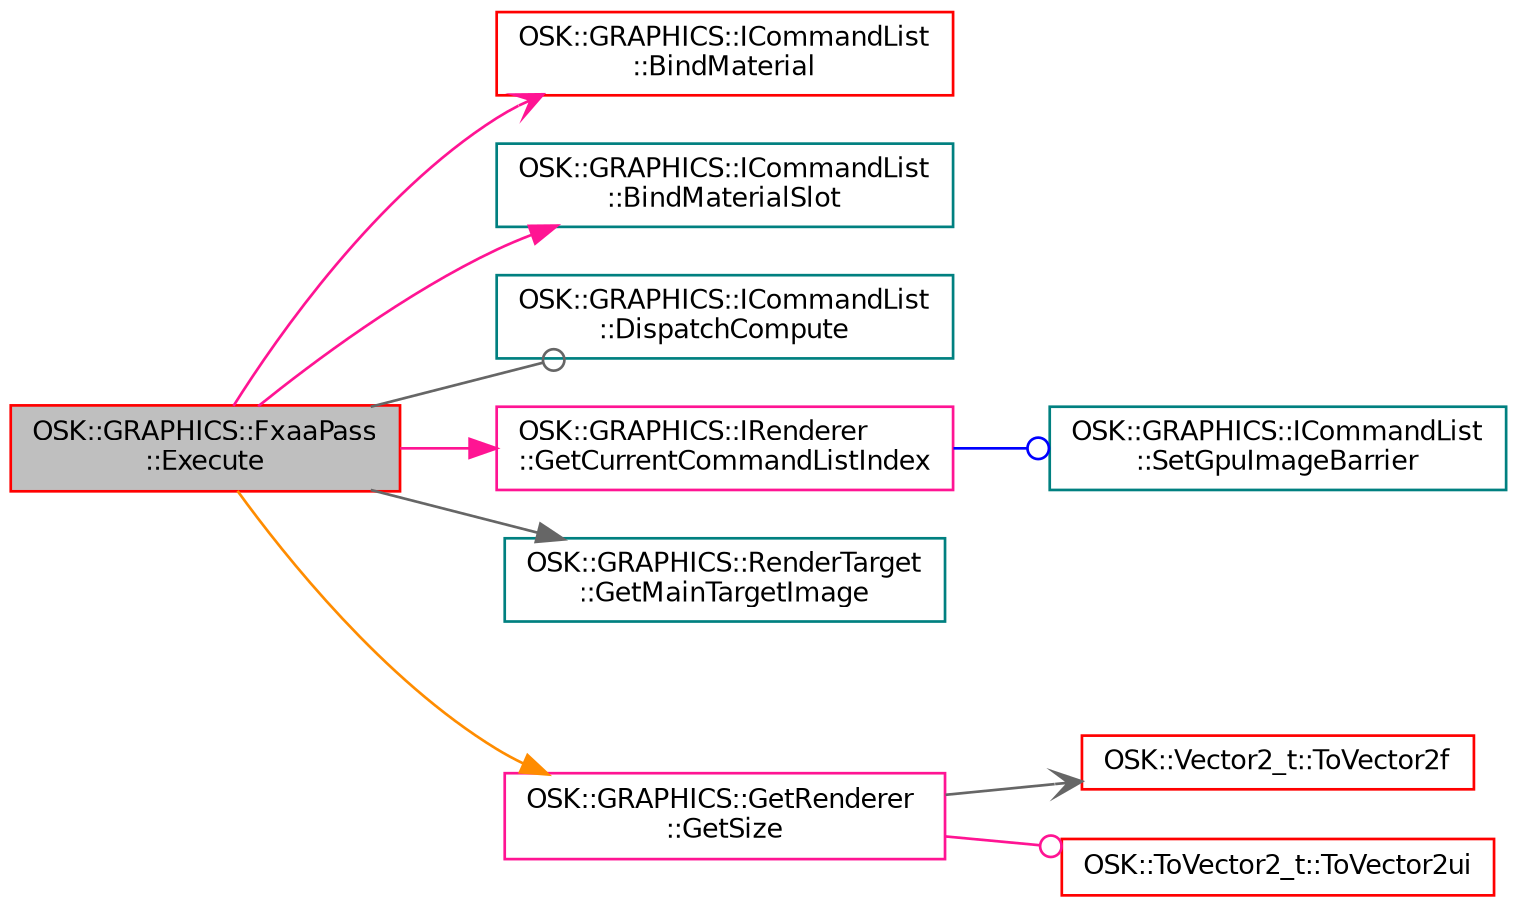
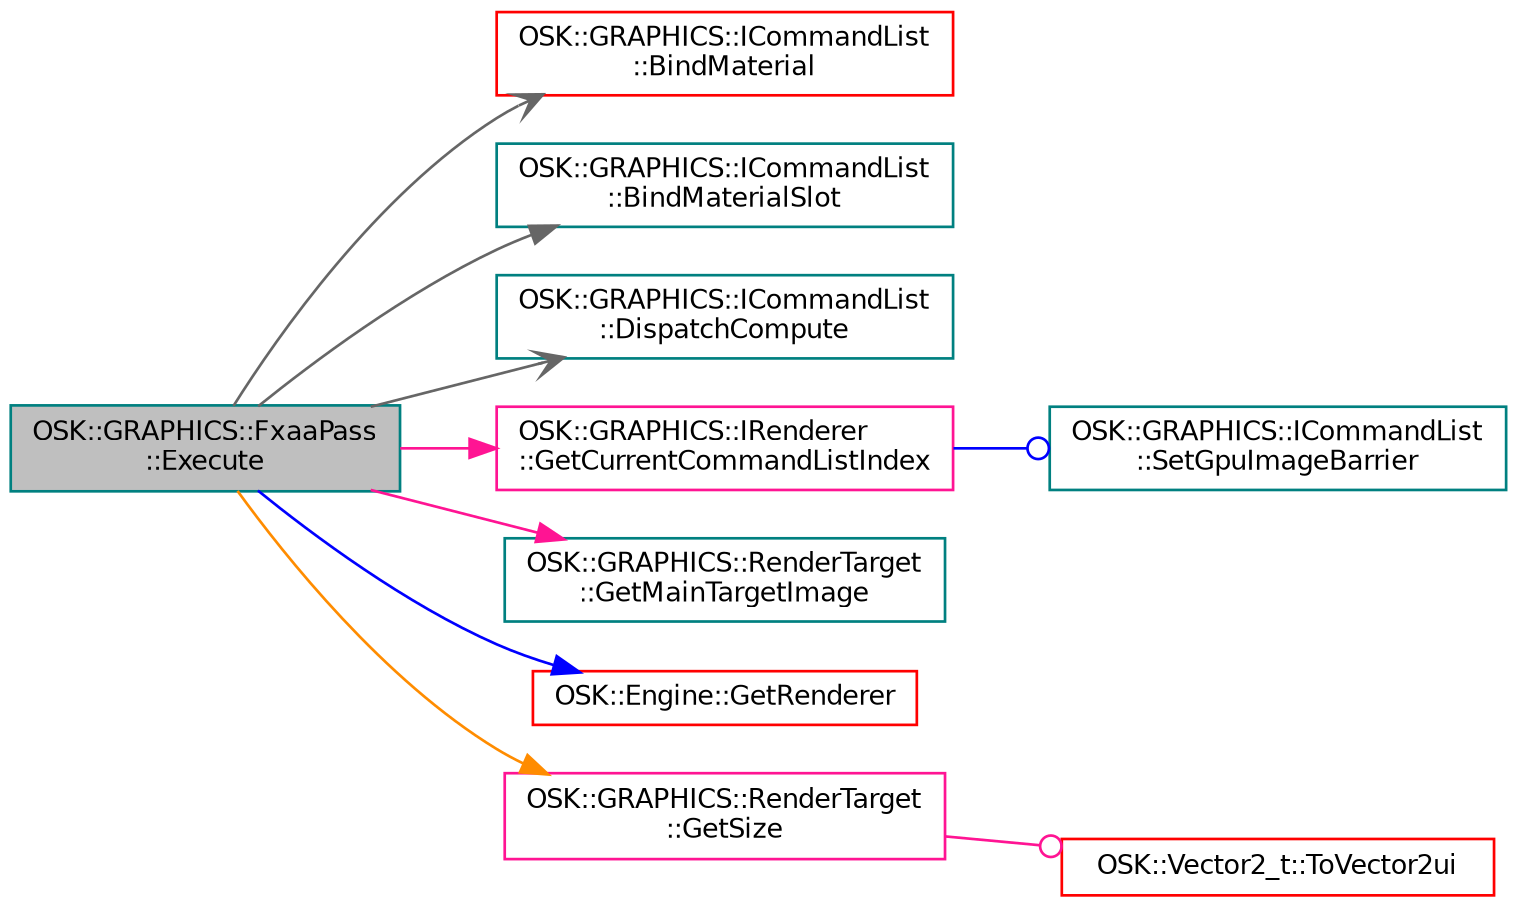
(359, 239) -> (359, 239)
(389, 311) -> (389, 311)
(457, 385) -> (457, 385)
(205, 448) -> (205, 448)
(454, 511) -> (454, 511)
none -> (725, 698)
(1278, 762) -> none
(725, 816) -> (725, 816)
(1278, 867) -> (1278, 867)
